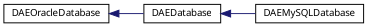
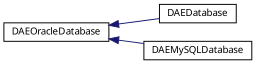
(243, 14) -> (131, 42)
